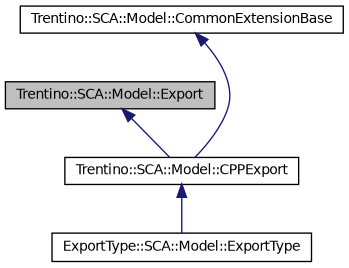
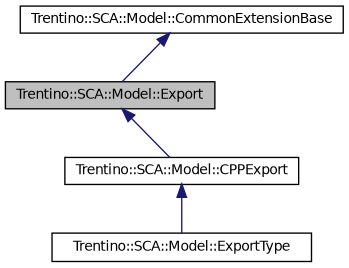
(229, 103) -> (141, 63)
(182, 247) -> (182, 247)
